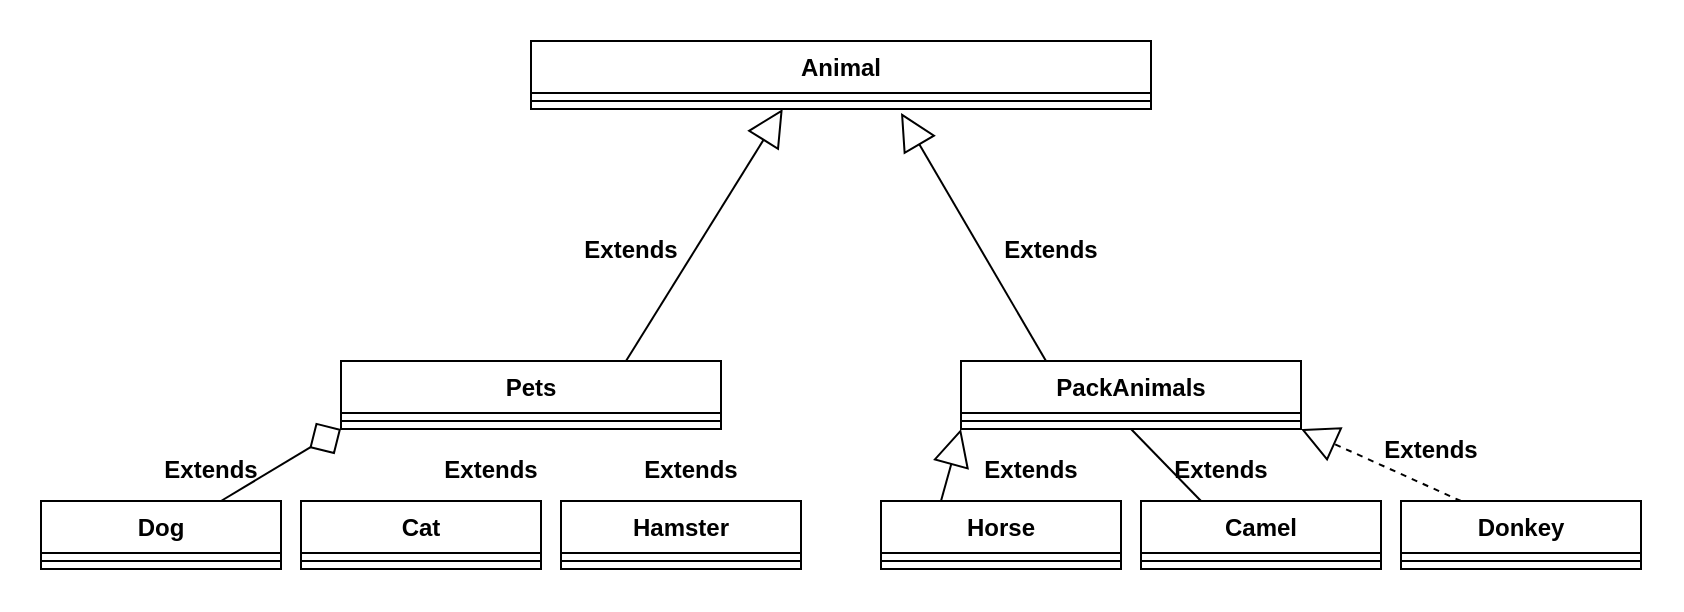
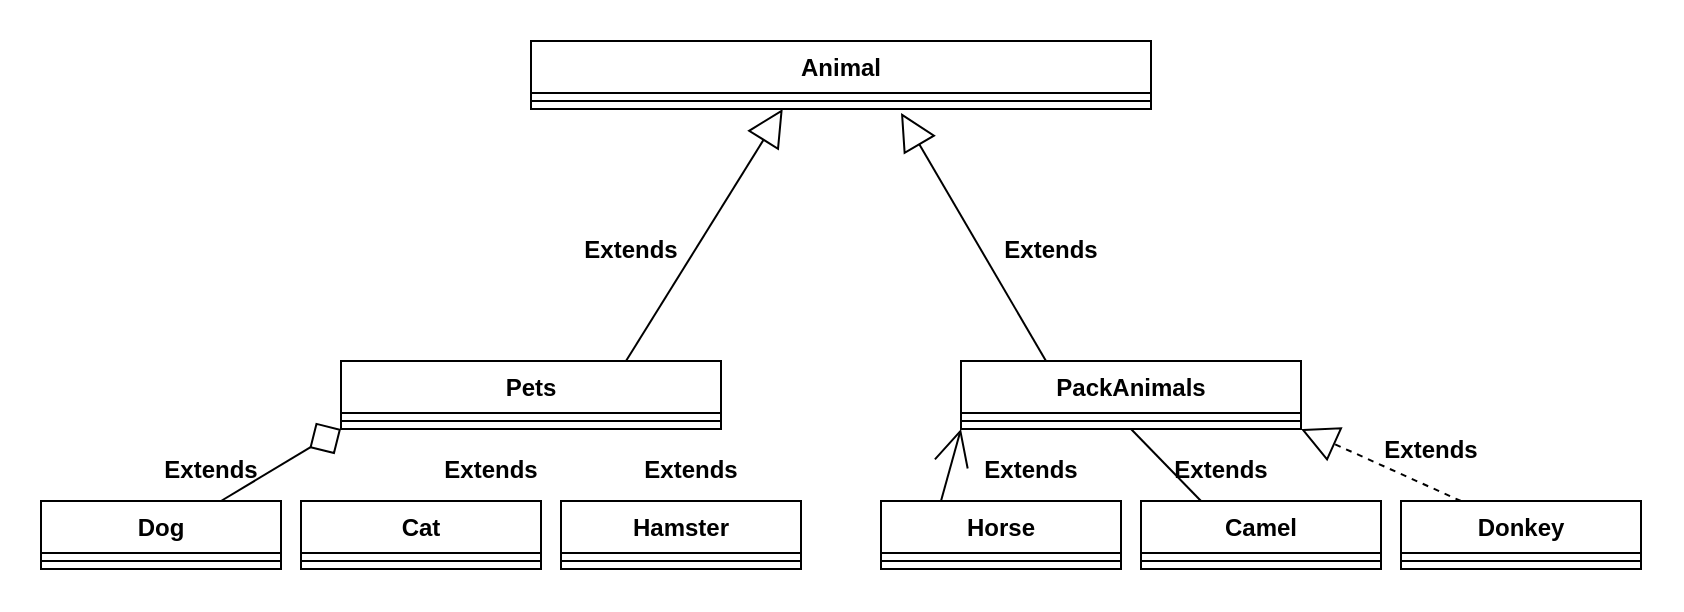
(951, 465) -> (955, 450)
